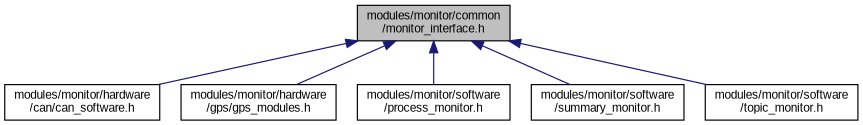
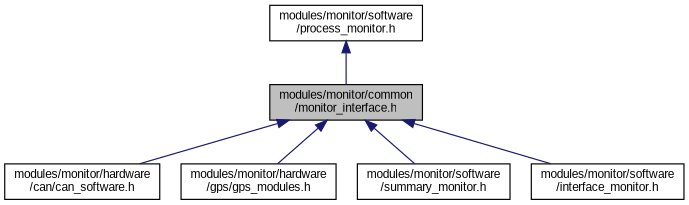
(434, 69) -> (346, 69)
(782, 102) -> (608, 182)
